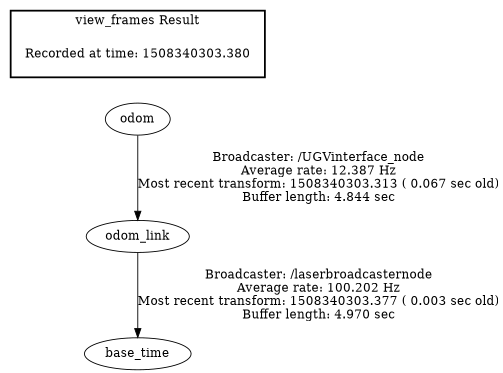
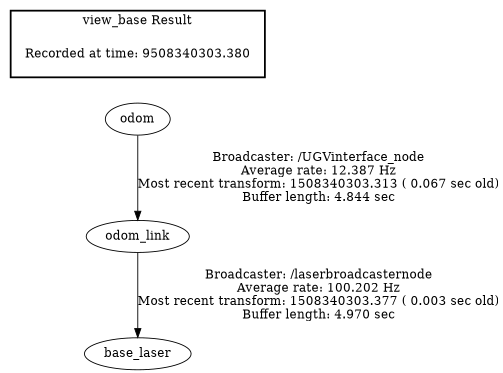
(138, 21) -> (138, 21)
(138, 54) -> (138, 54)
(138, 354) -> (138, 354)
